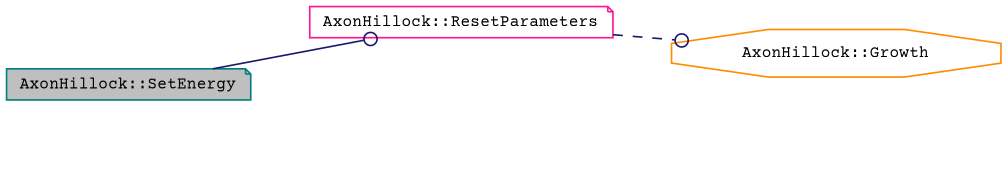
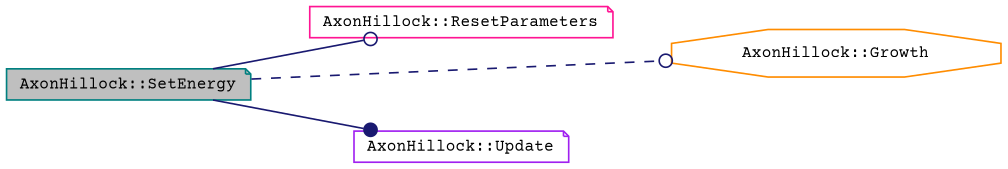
(644, 37) -> (455, 70)
none -> (461, 147)
